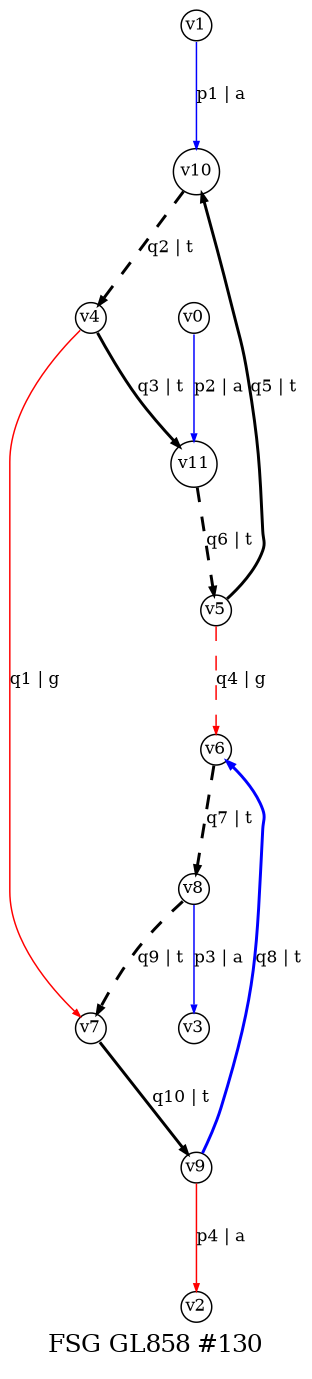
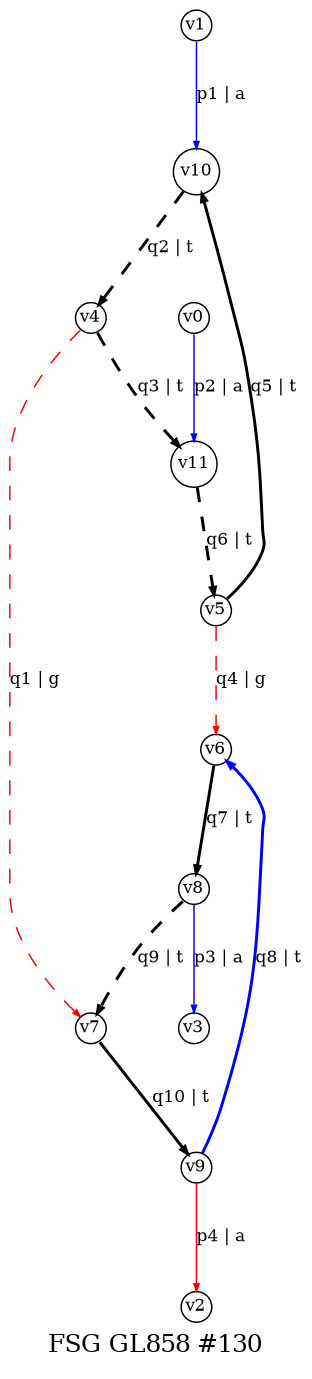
(132, 390) -> (132, 390)
(10, 670) -> (10, 670)
(206, 815) -> (206, 815)
